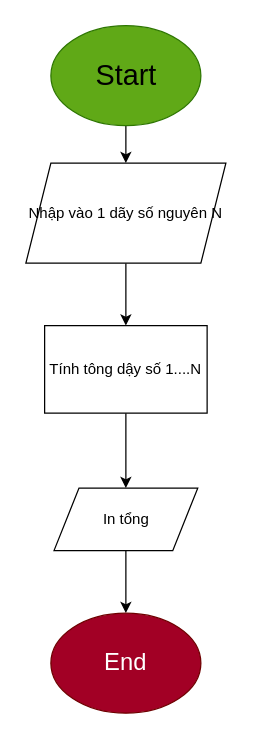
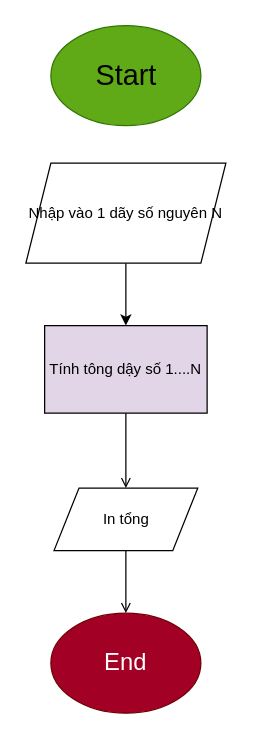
(126, 149) -> none
(126, 369) -> (126, 369)
(126, 478) -> (126, 480)
(126, 603) -> (126, 605)
